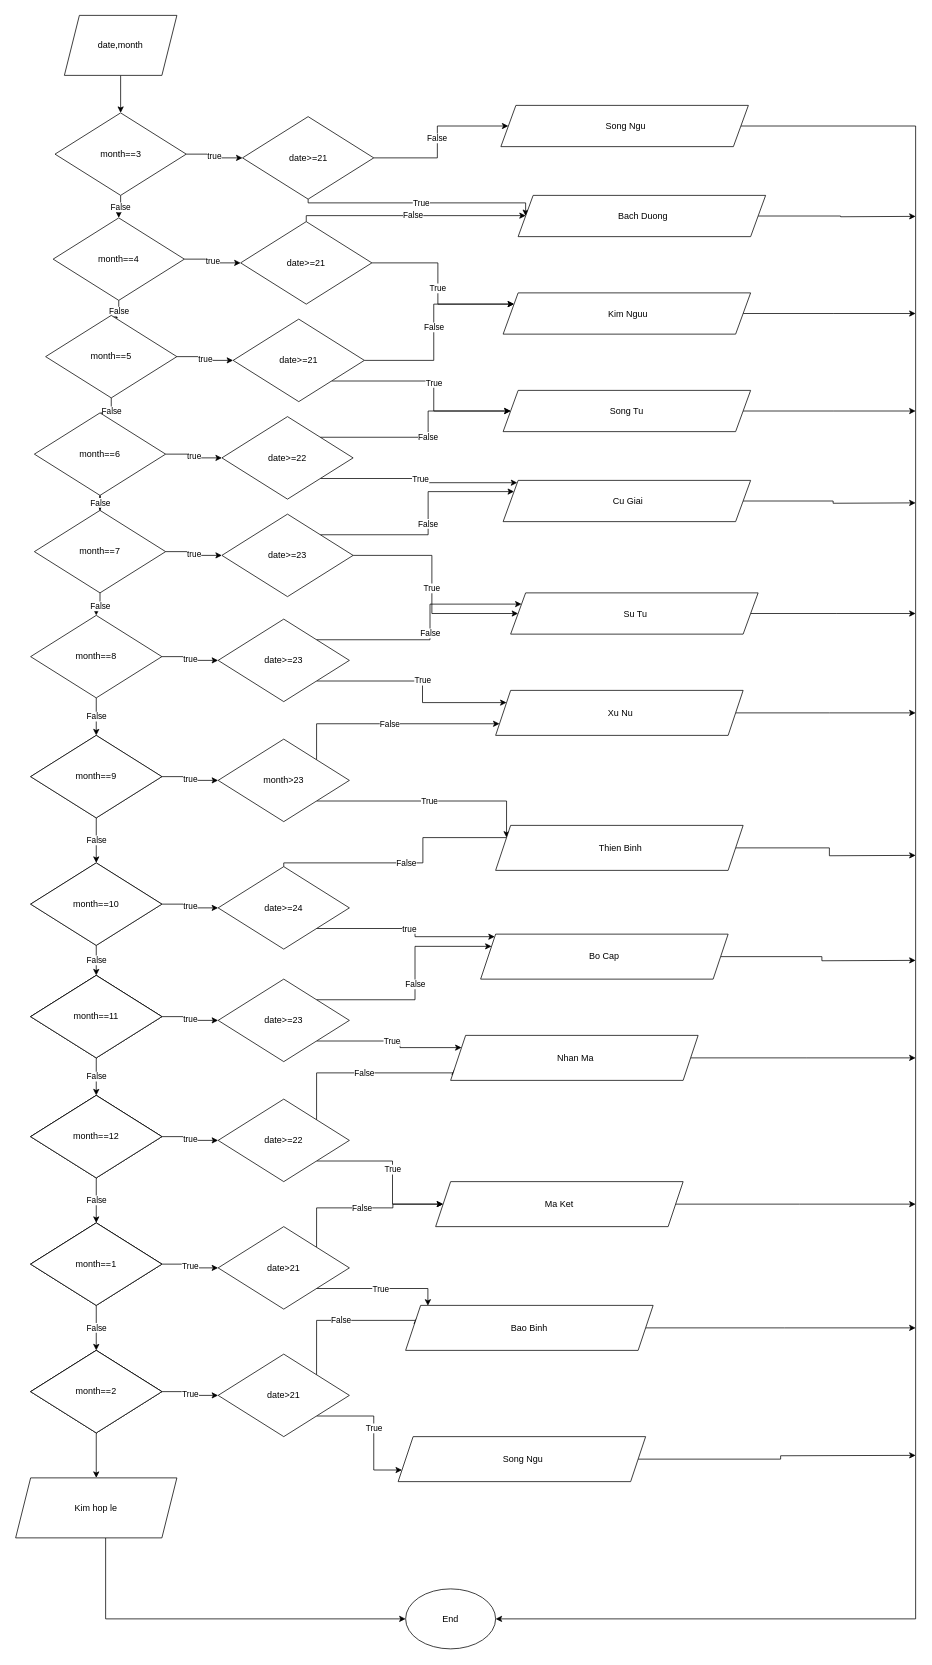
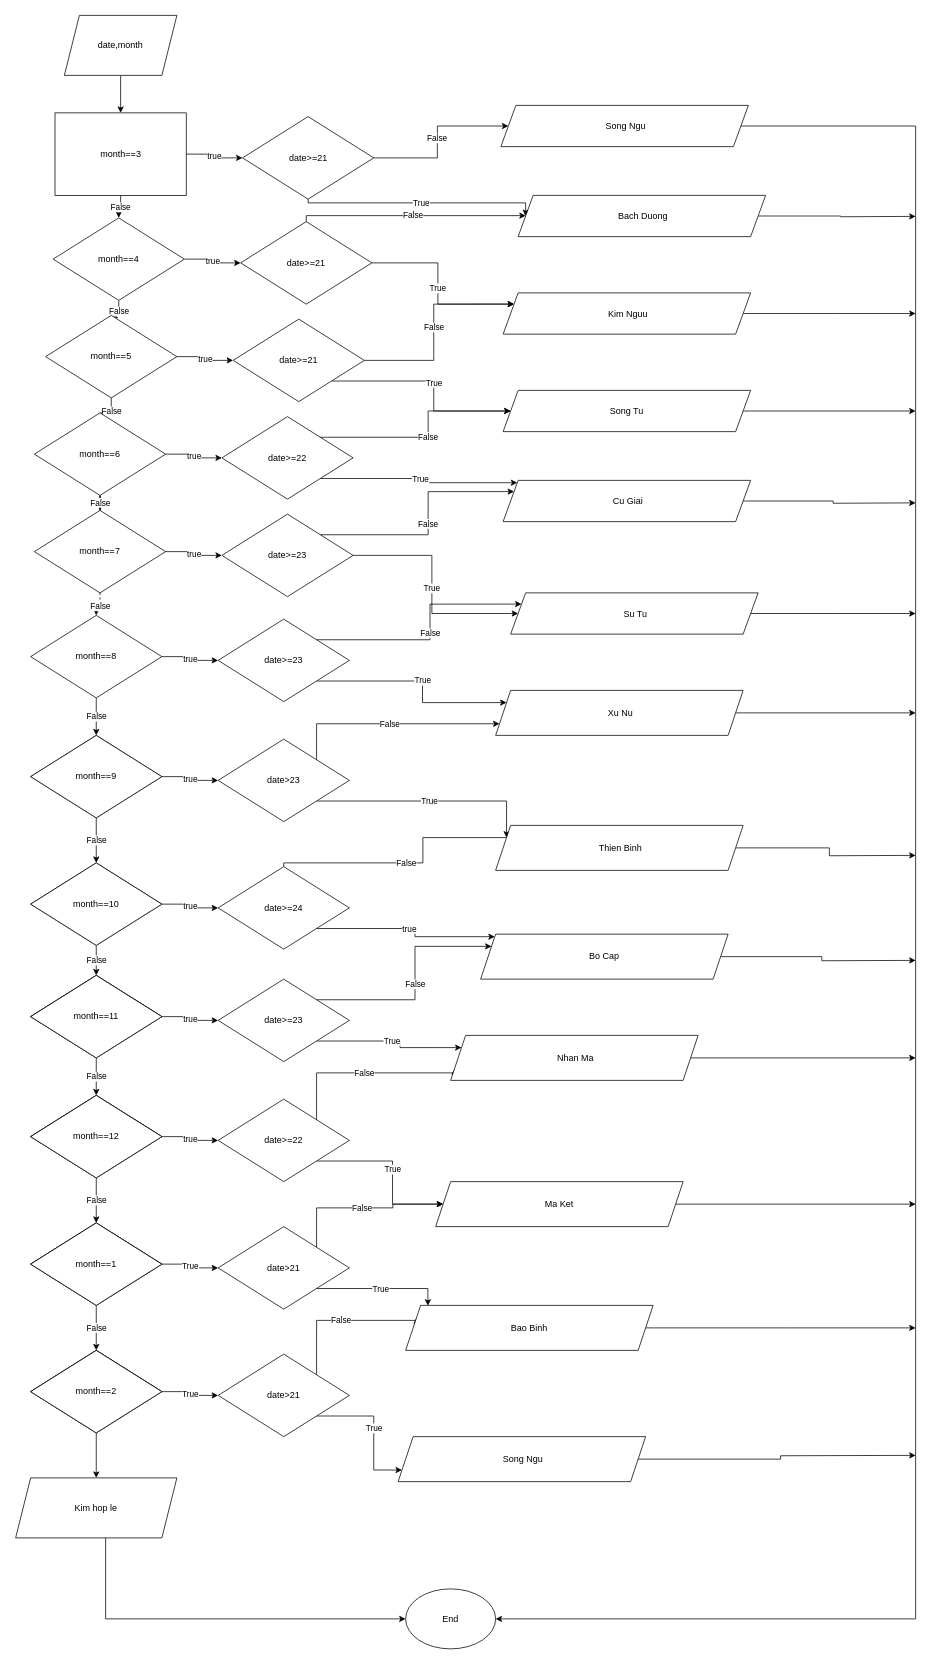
(120, 154) -> (120, 154)
(100, 597) -> (100, 597)
(284, 780) -> (284, 780)
